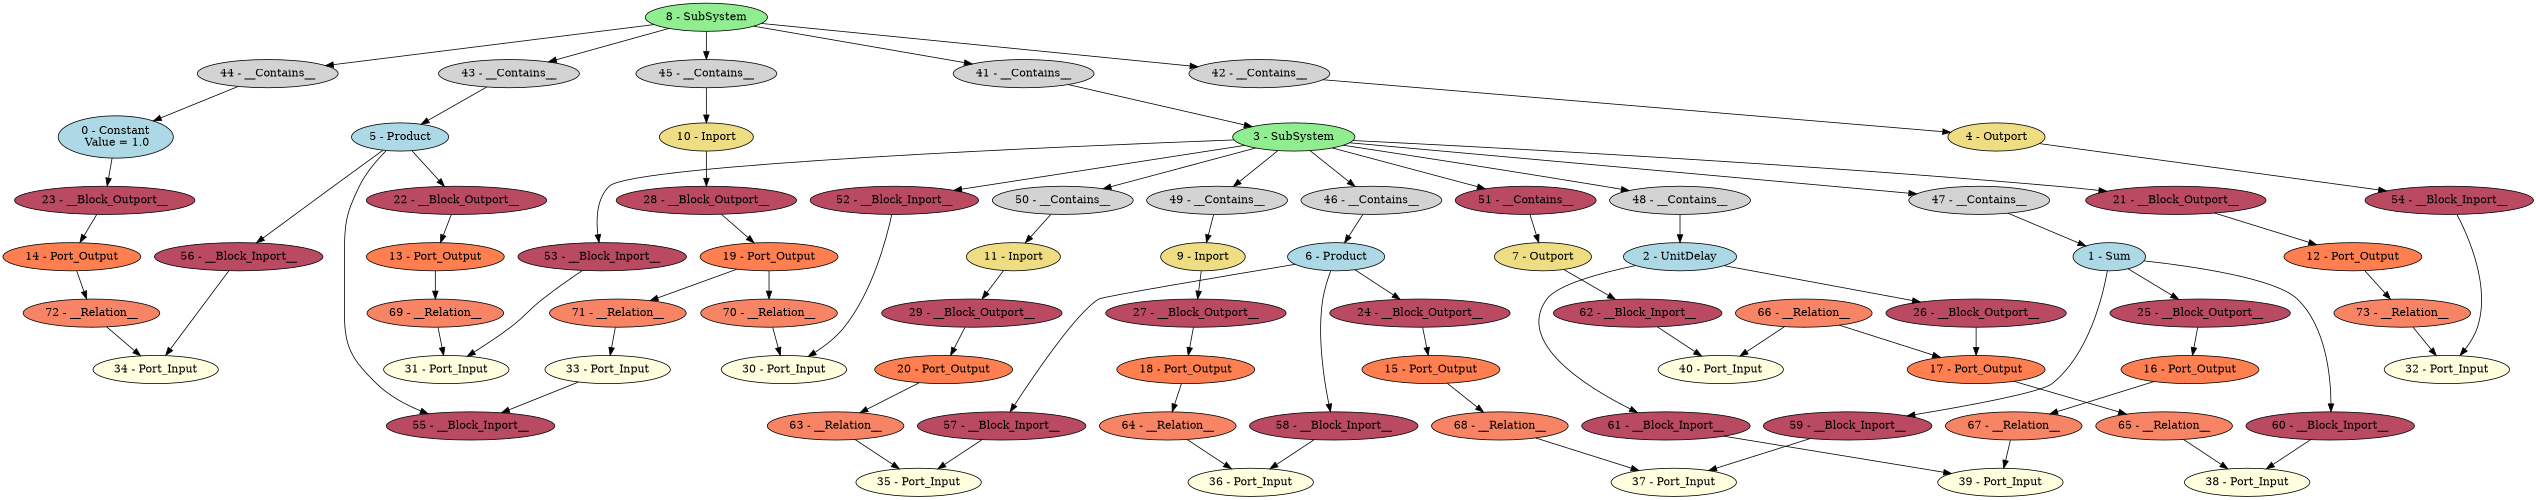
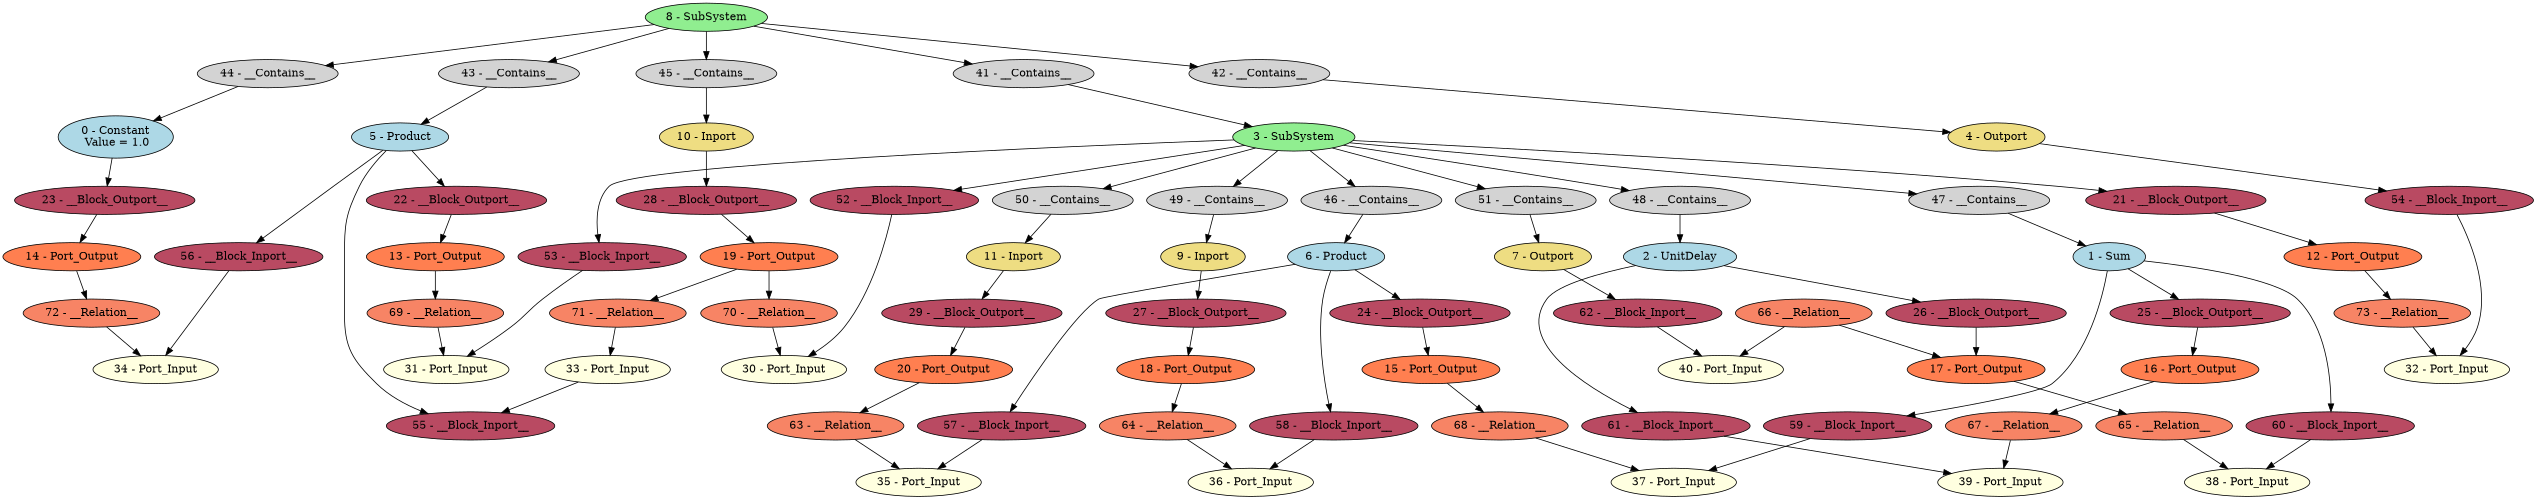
(1526, 200) -> (1526, 200)
